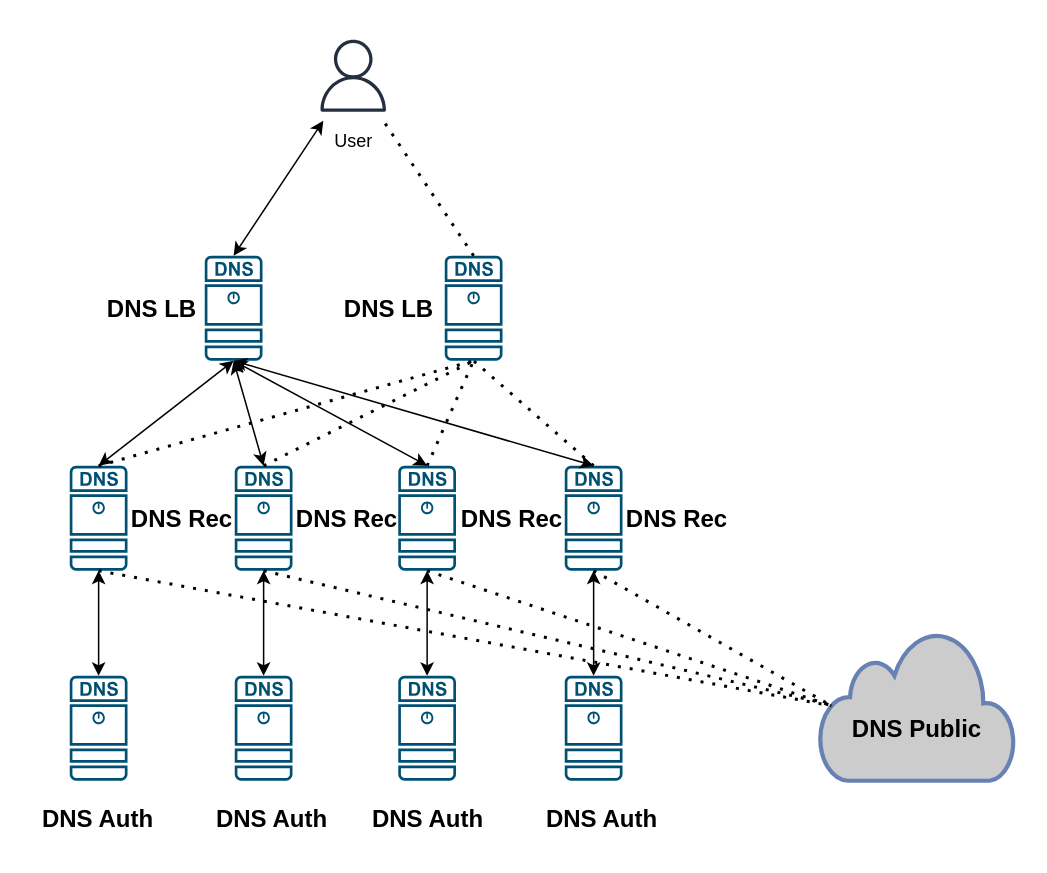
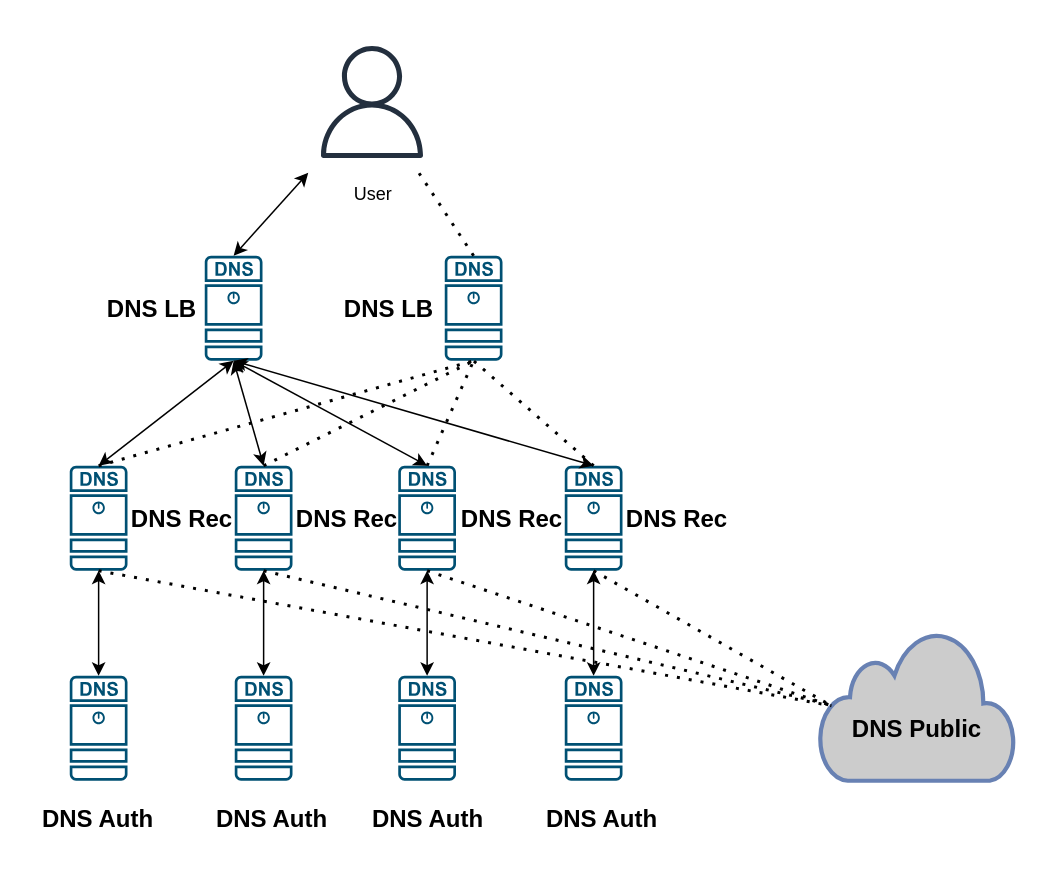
(353, 76) -> (372, 102)
